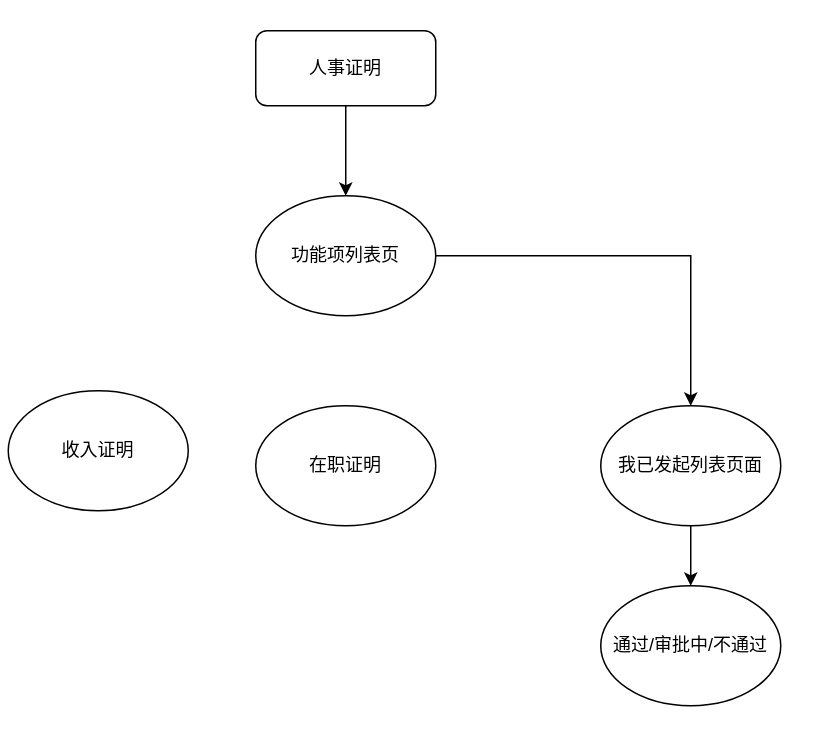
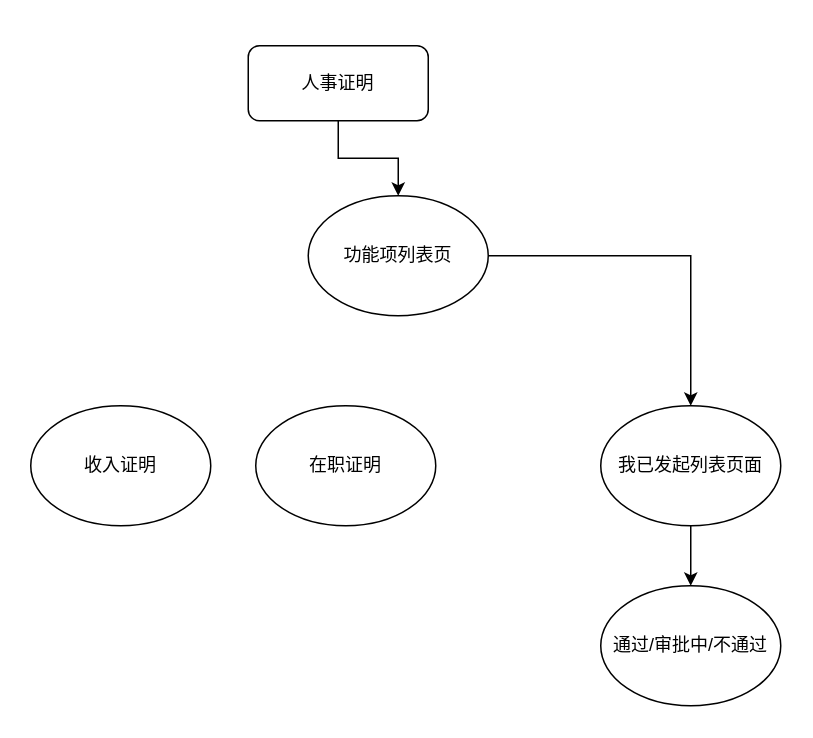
(346, 68) -> (338, 83)
(346, 256) -> (398, 256)
(98, 451) -> (121, 466)
